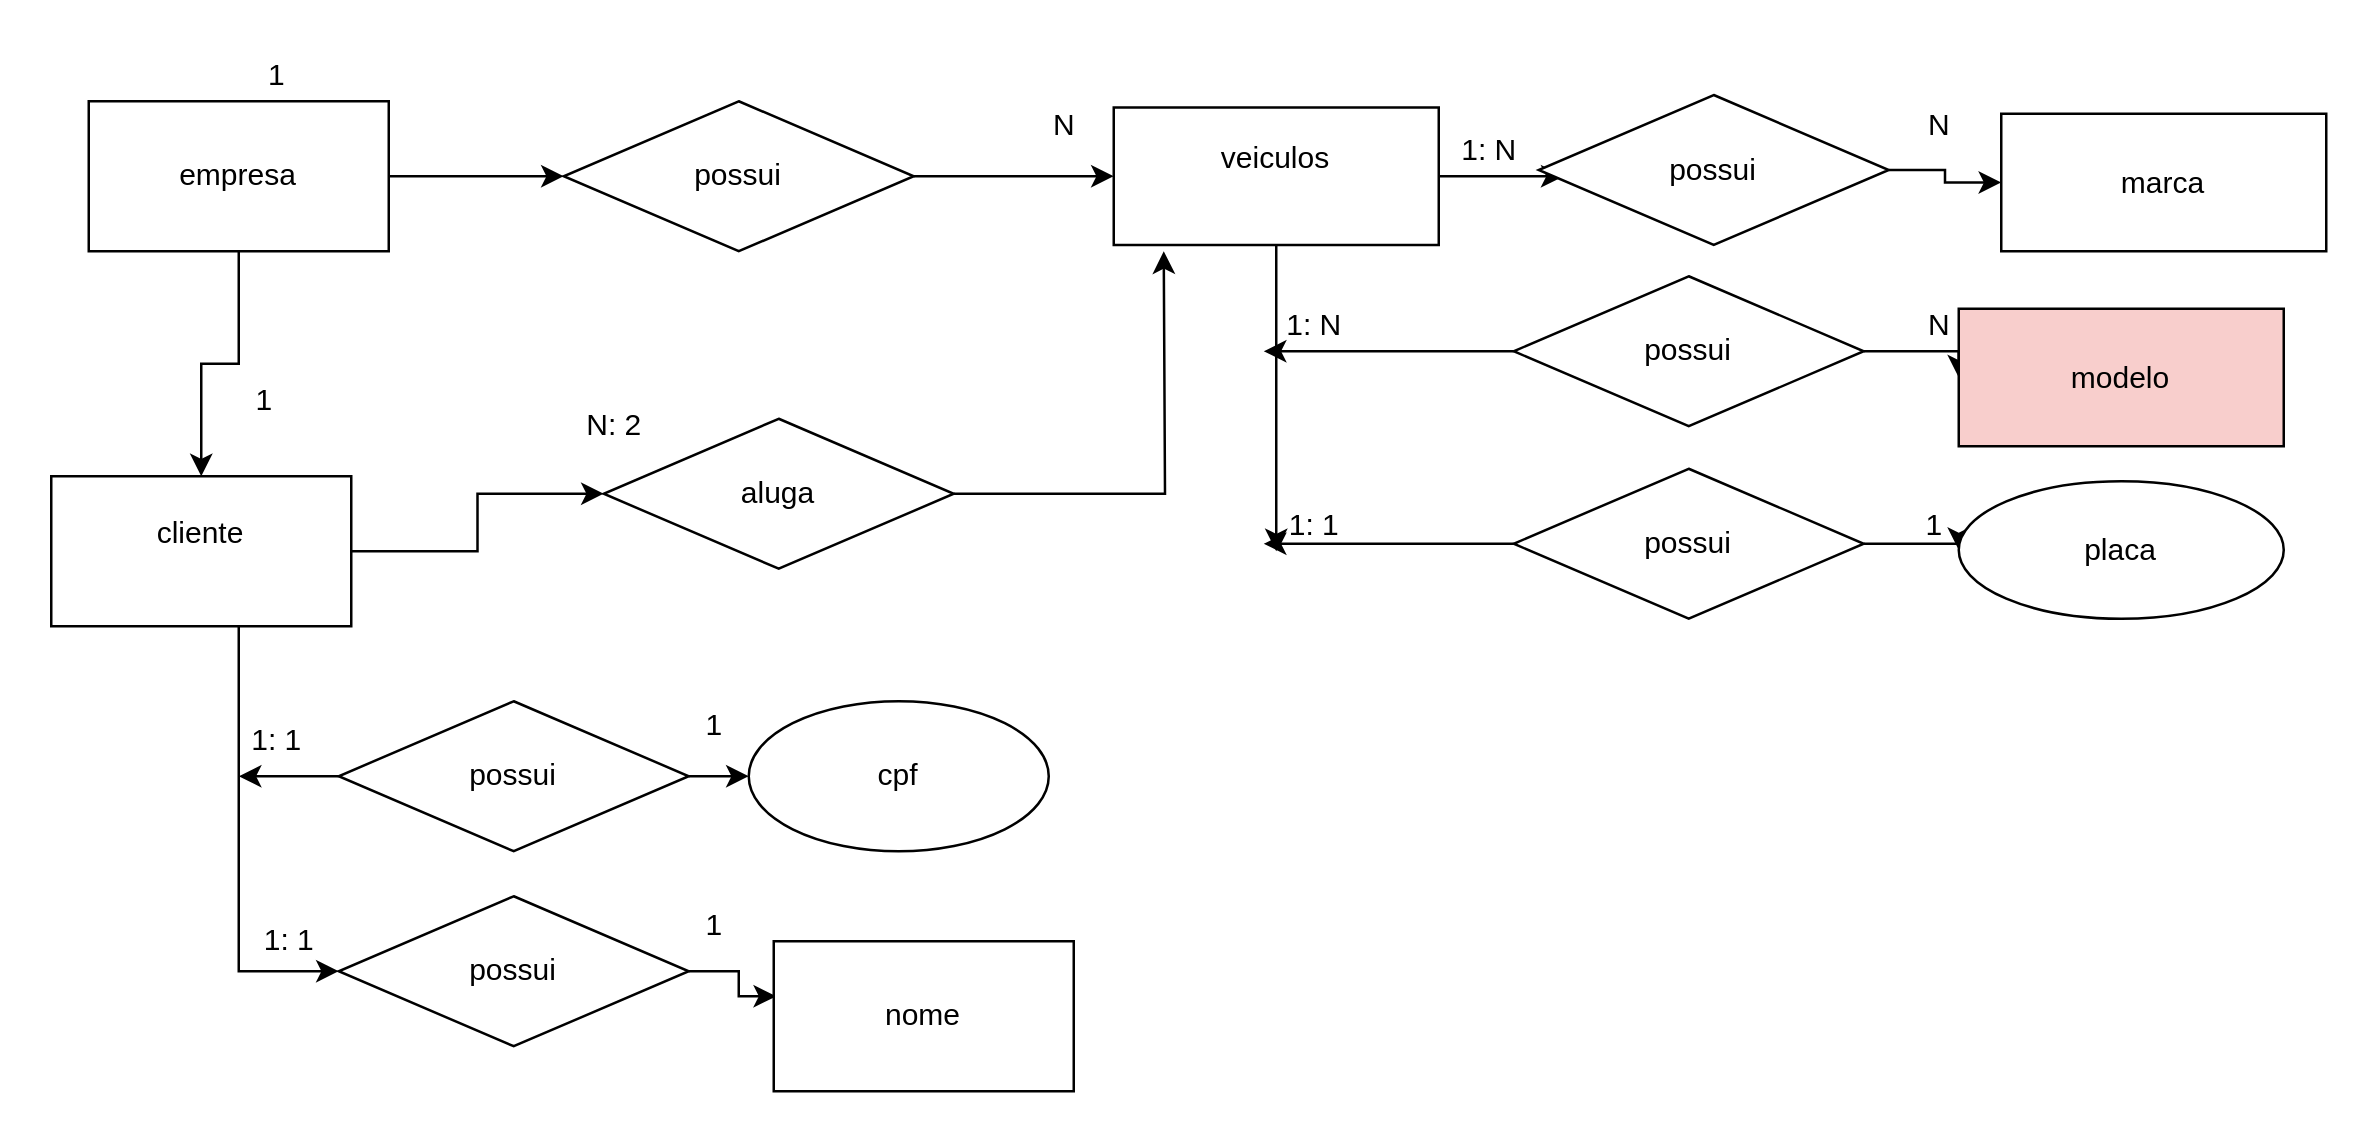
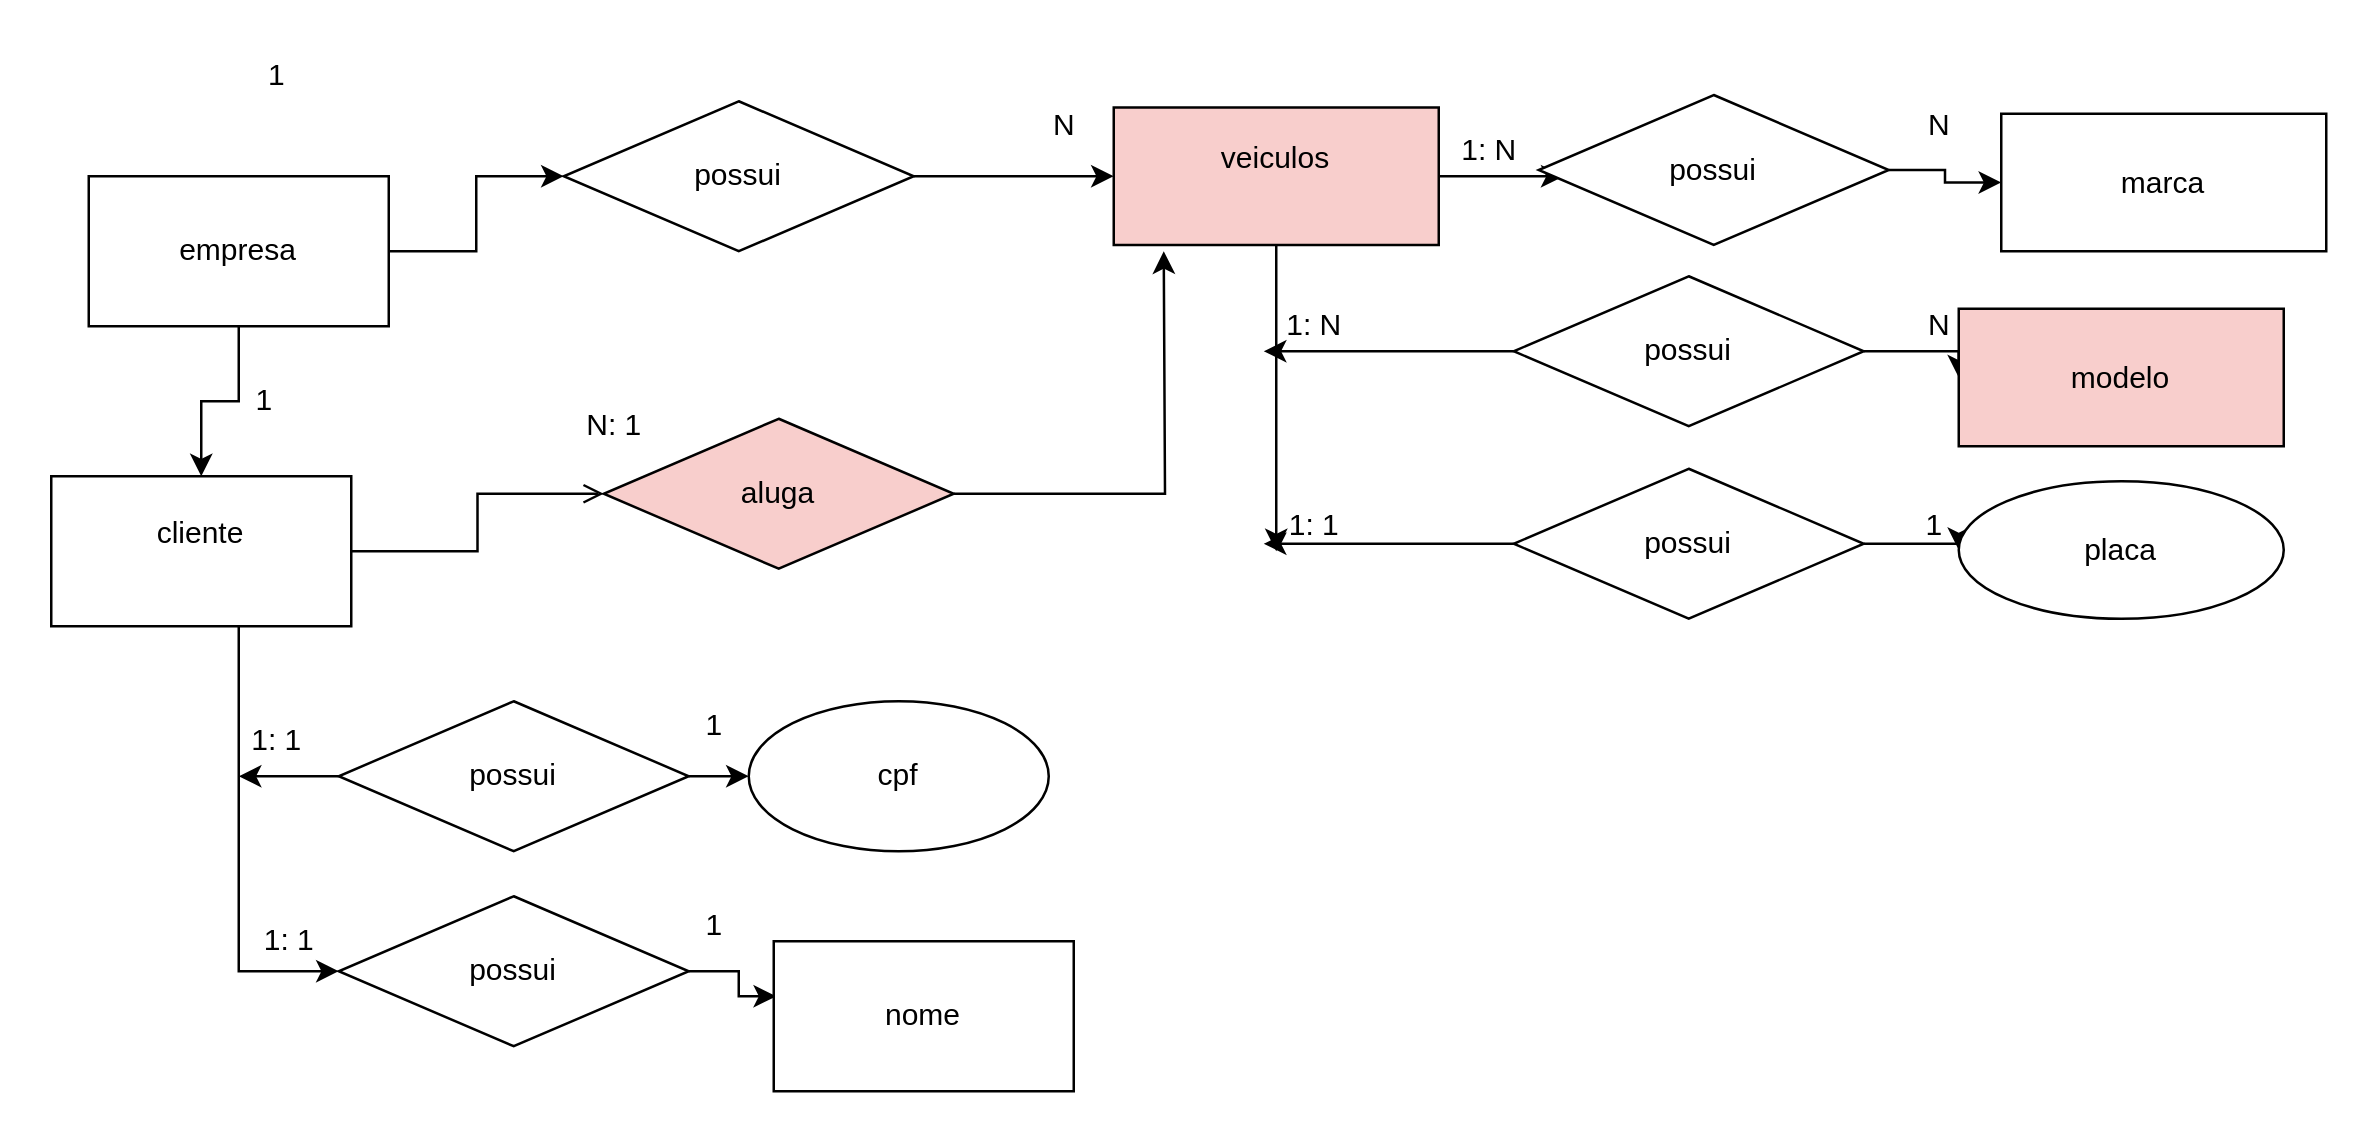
(239, 176) -> (239, 251)
(1276, 176) -> (1276, 176)
(615, 426) -> (615, 426)
(585, 494) -> (589, 494)
(779, 494) -> (779, 494)
